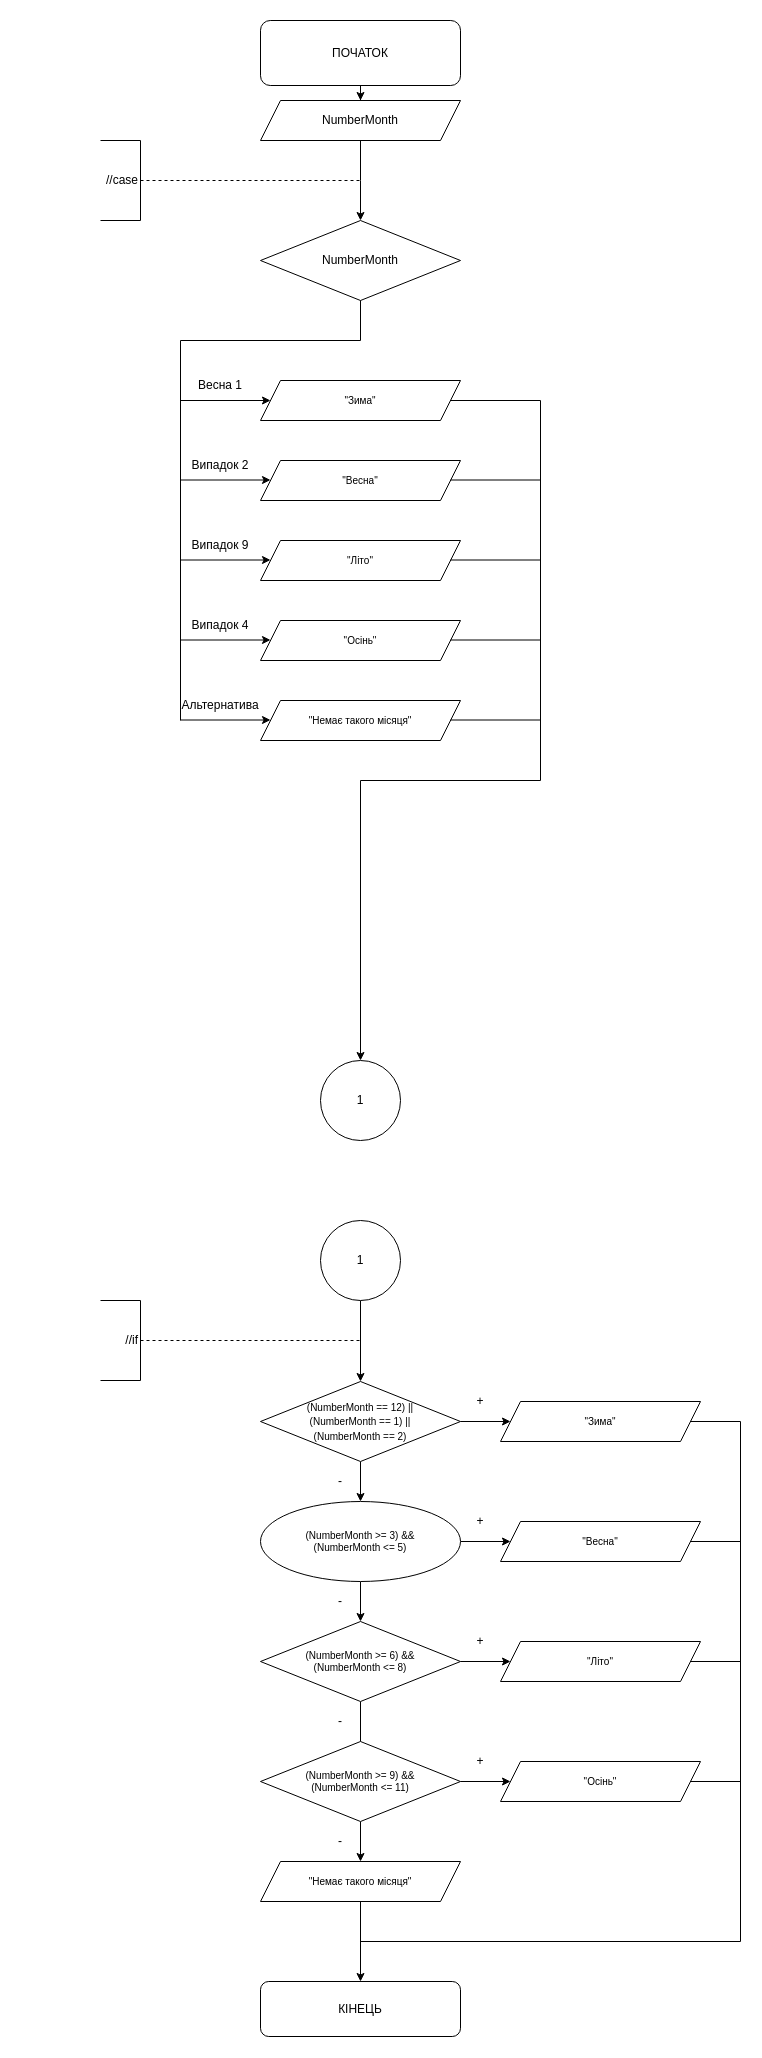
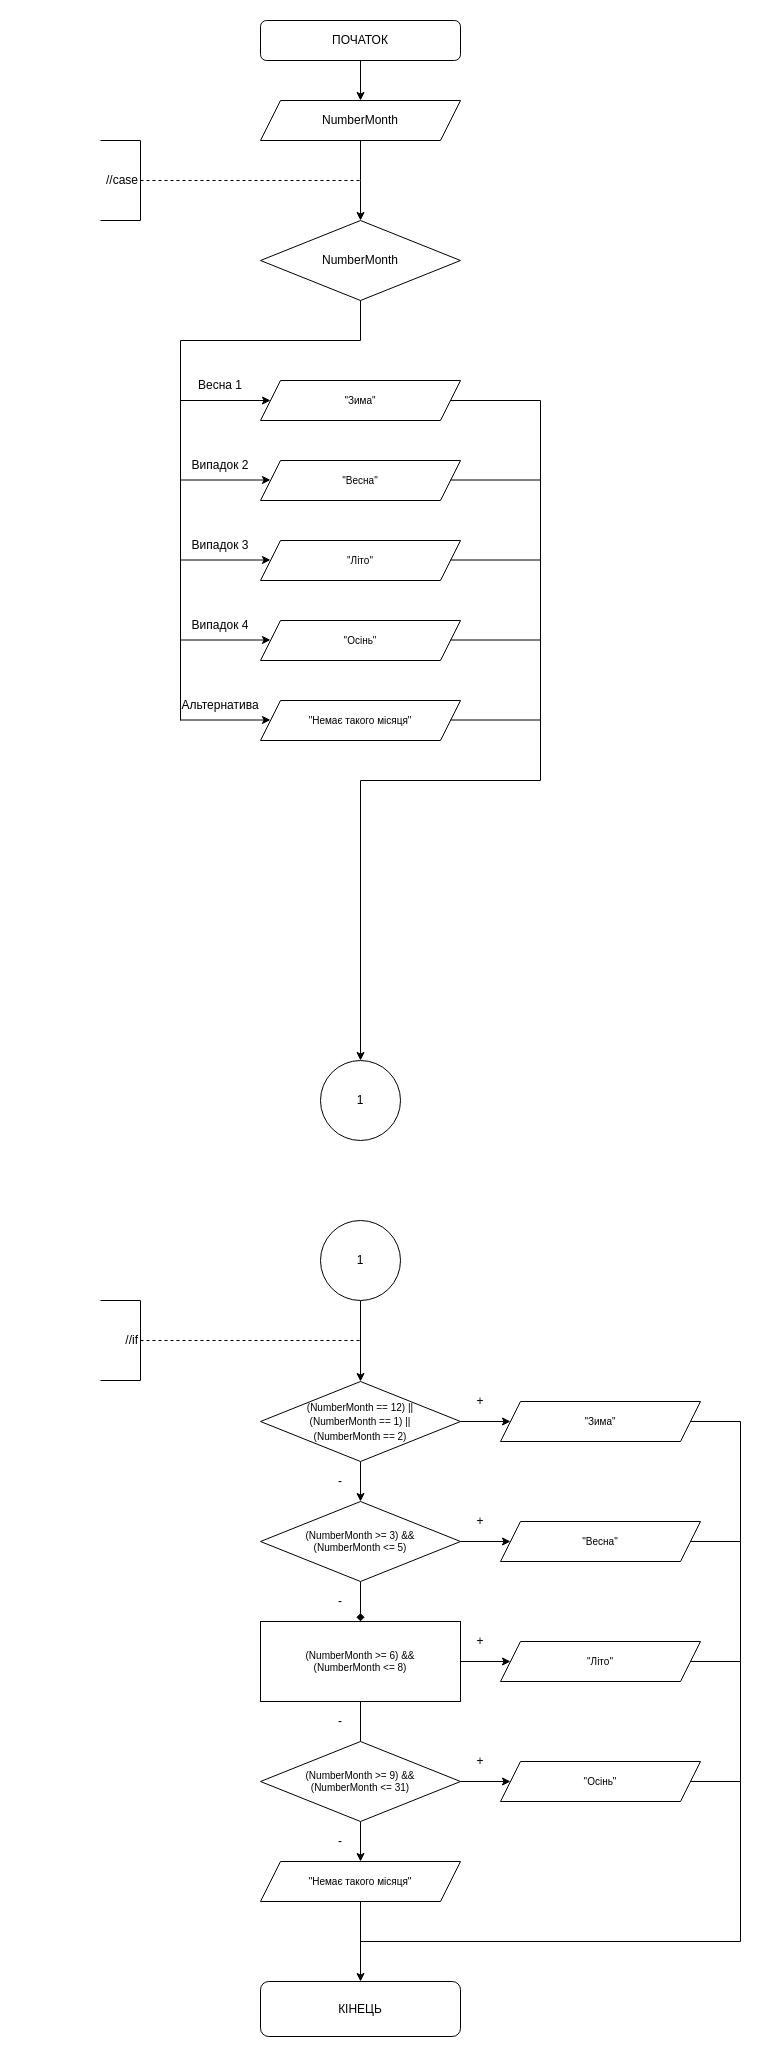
(361, 53) -> (361, 41)
(221, 546) -> (221, 546)
(361, 1542) -> (361, 1542)
(361, 1613) -> (361, 1613)
(361, 1662) -> (361, 1662)
(361, 1782) -> (361, 1782)
